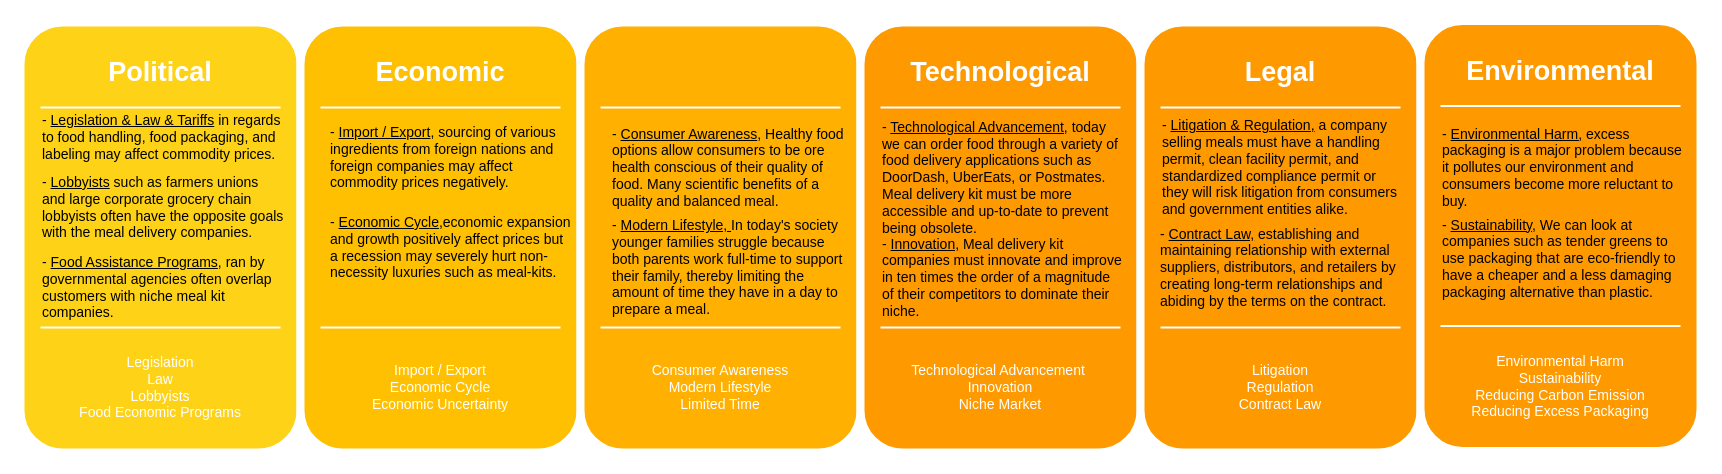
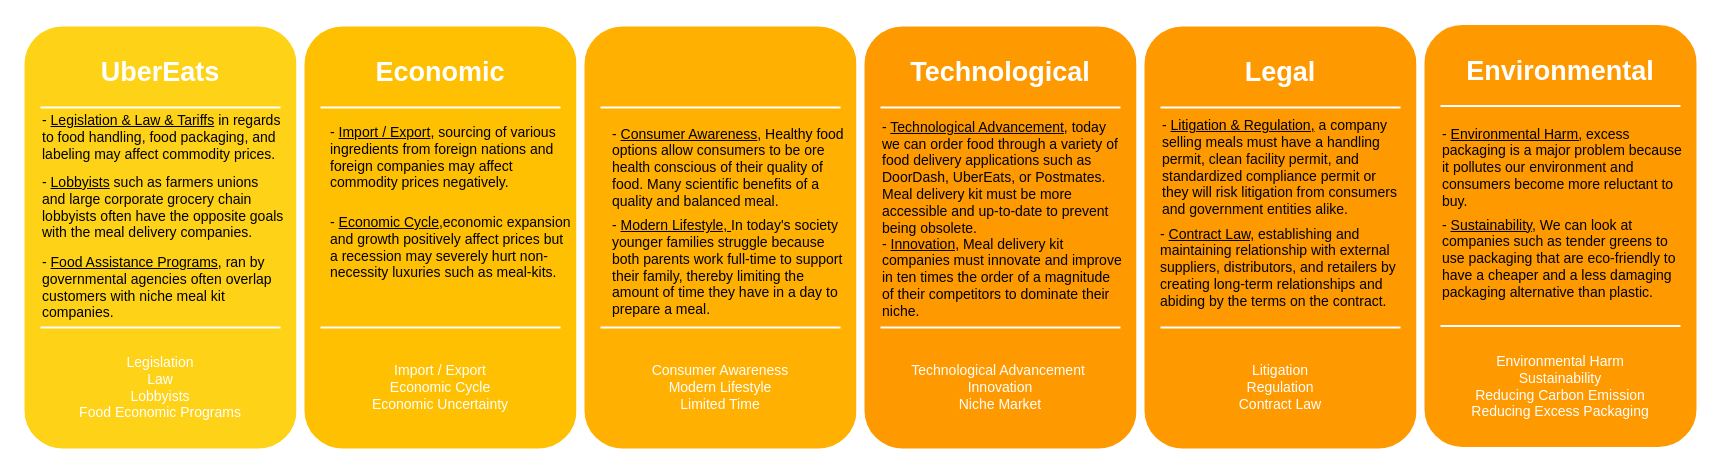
(161, 73) -> (161, 73)
